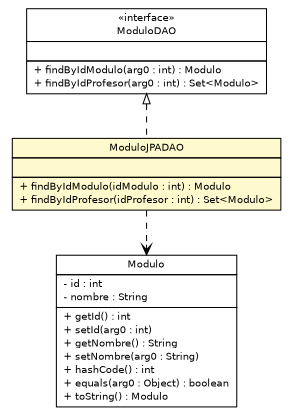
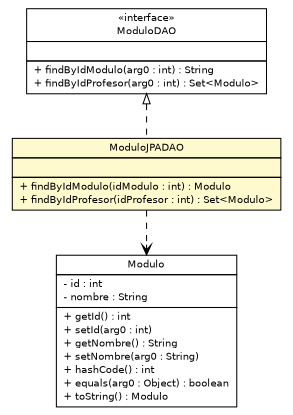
(128, 70) -> (124, 70)
